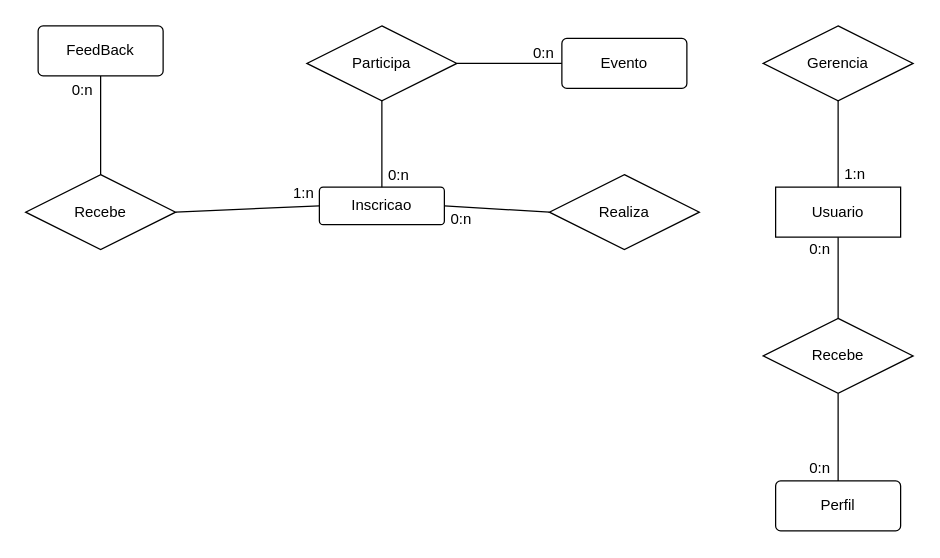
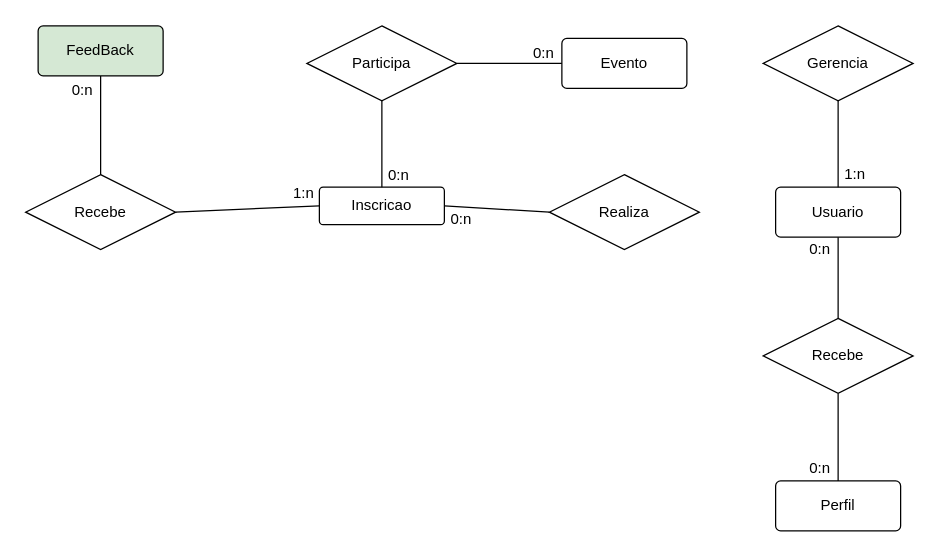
(101, 51) -> (101, 51)
(838, 212) -> (838, 212)
